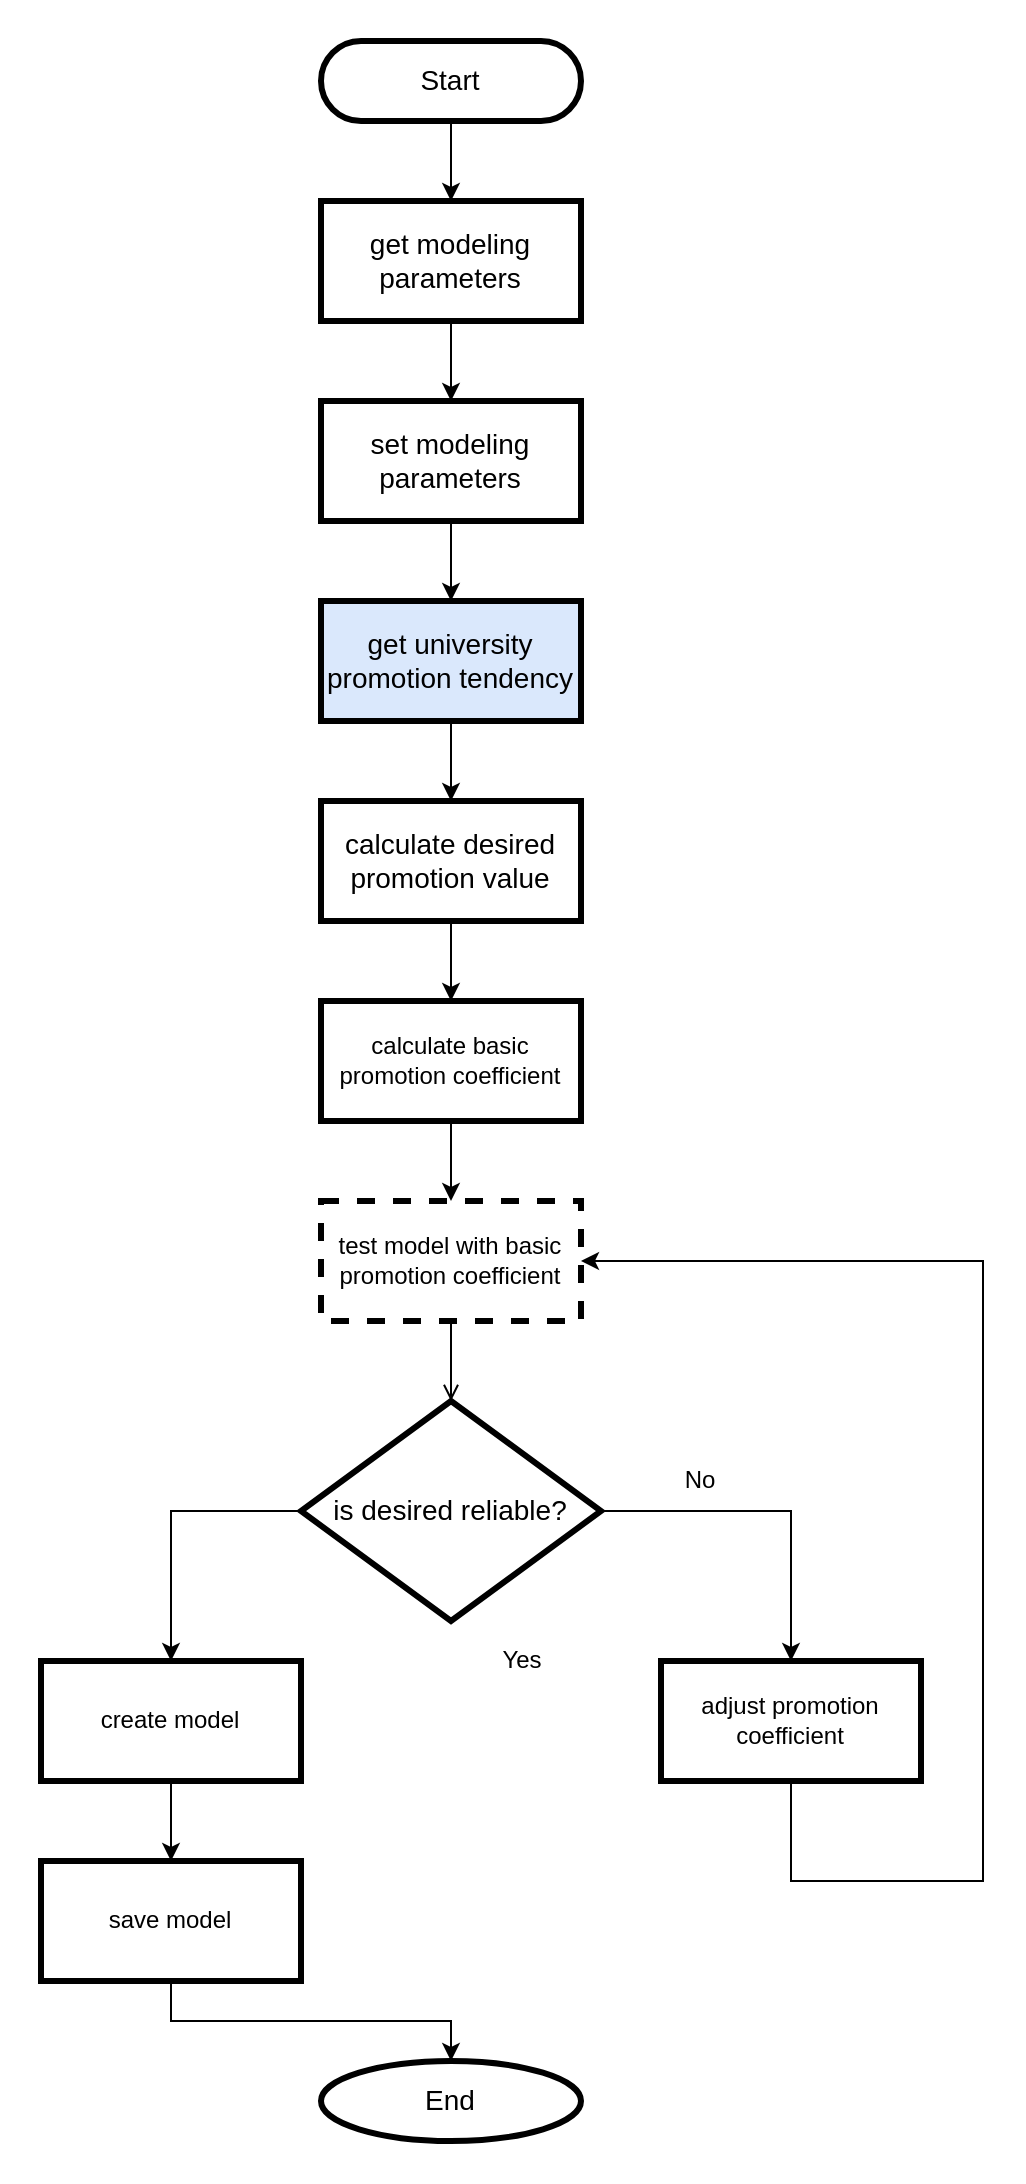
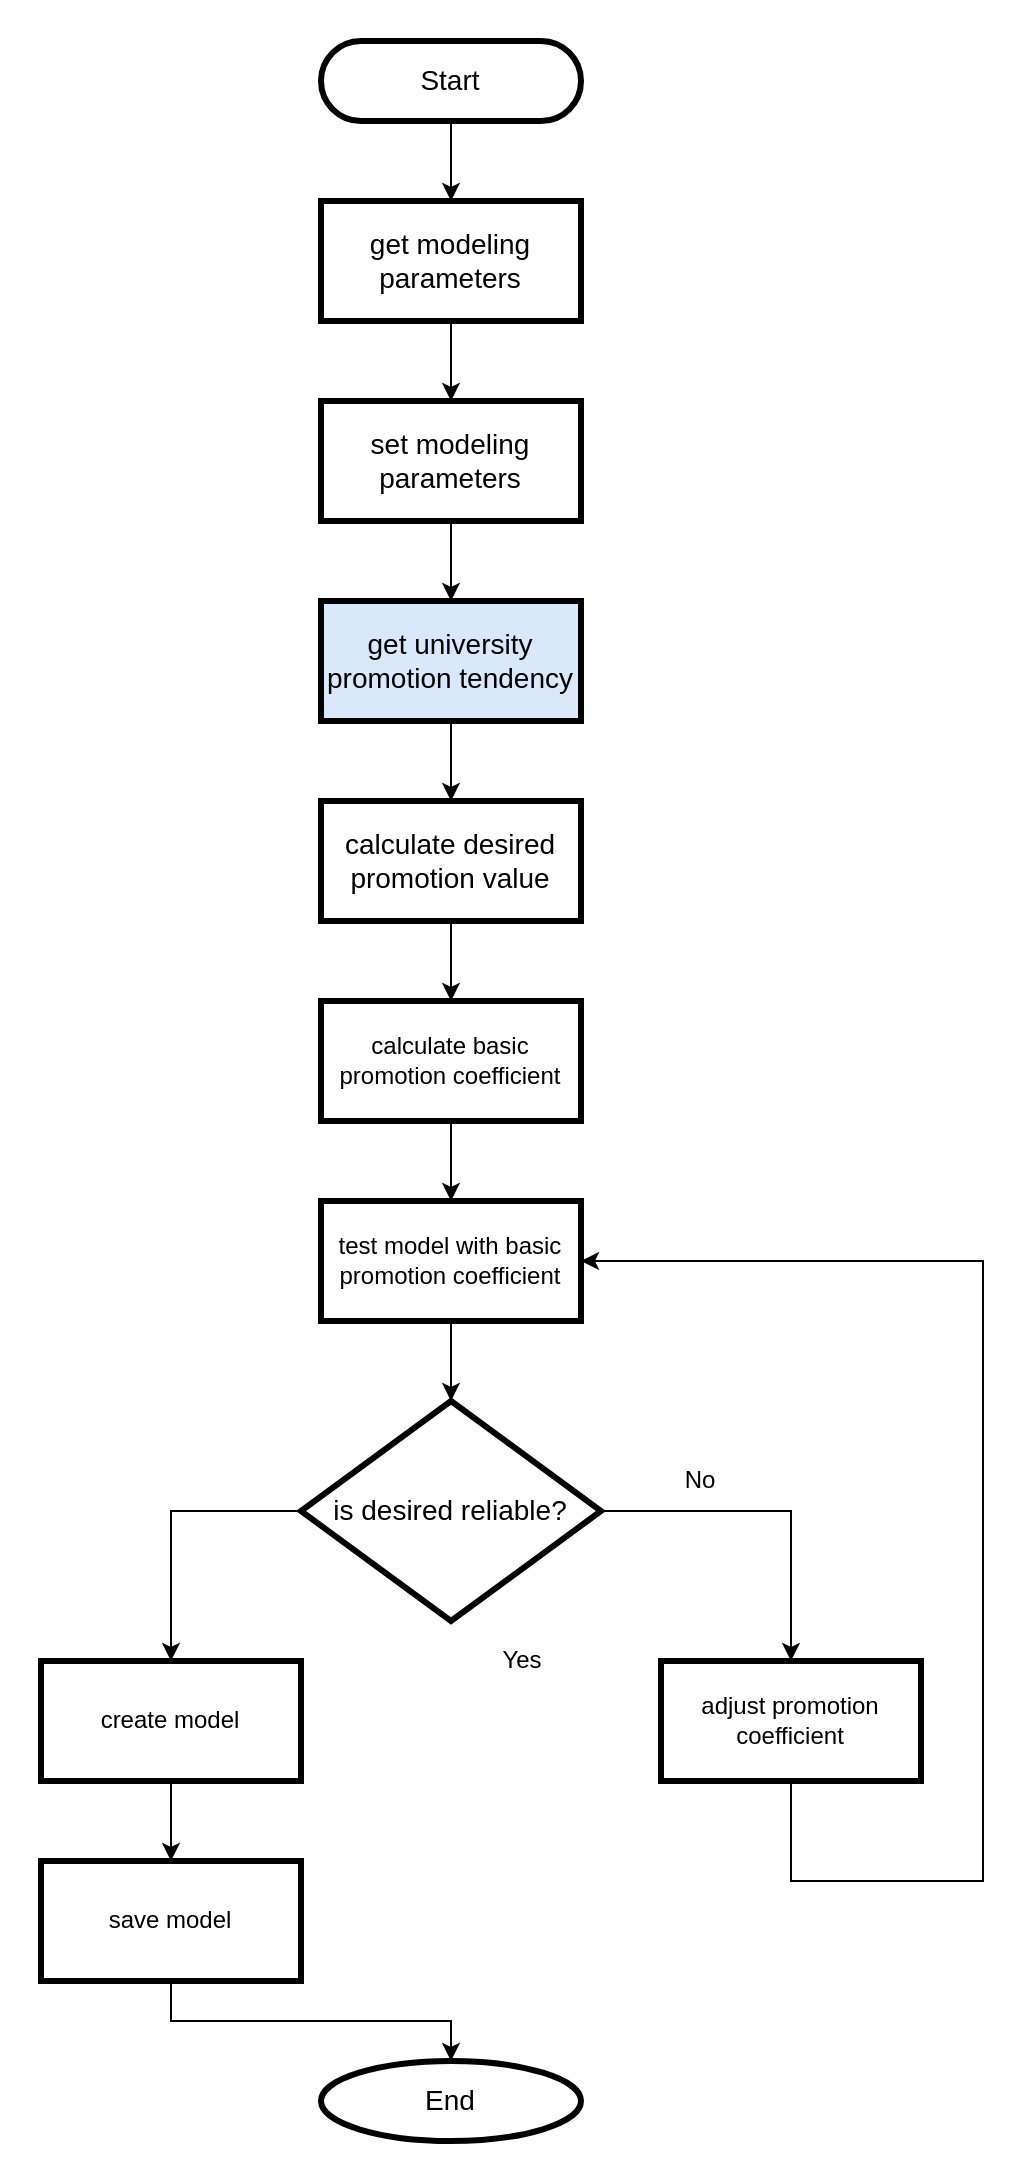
(451, 1261) -> (451, 1261)
(451, 1388) -> (451, 1386)
